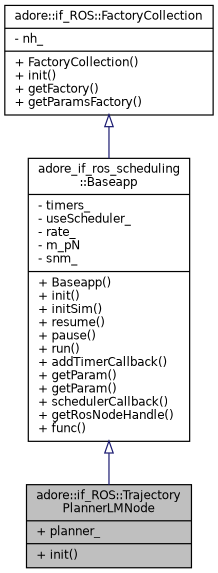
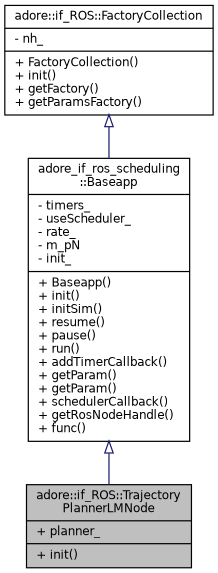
(58, 259) -> (55, 259)
